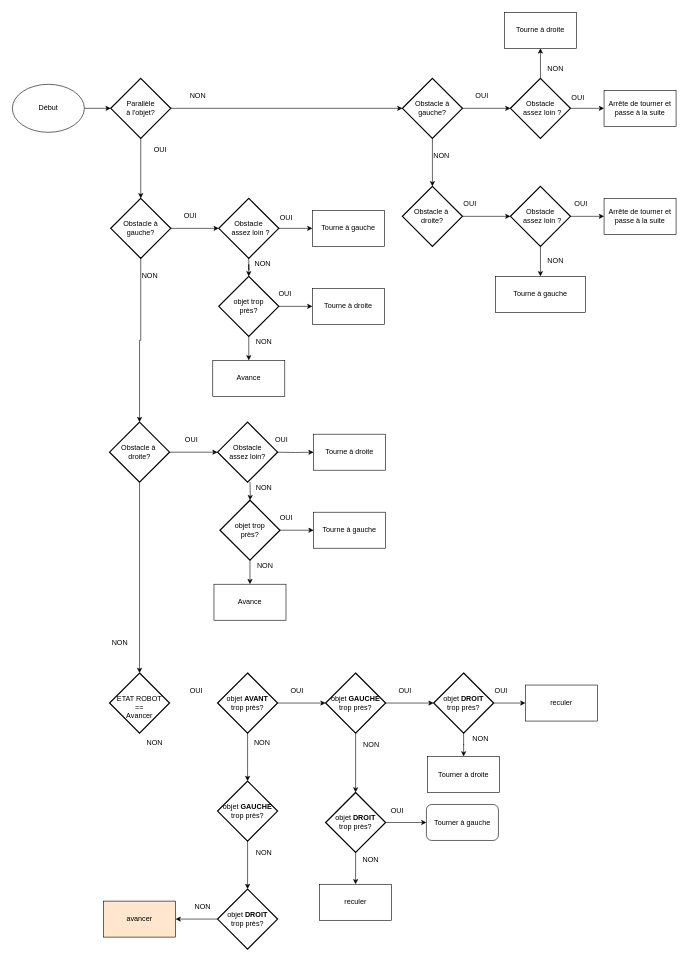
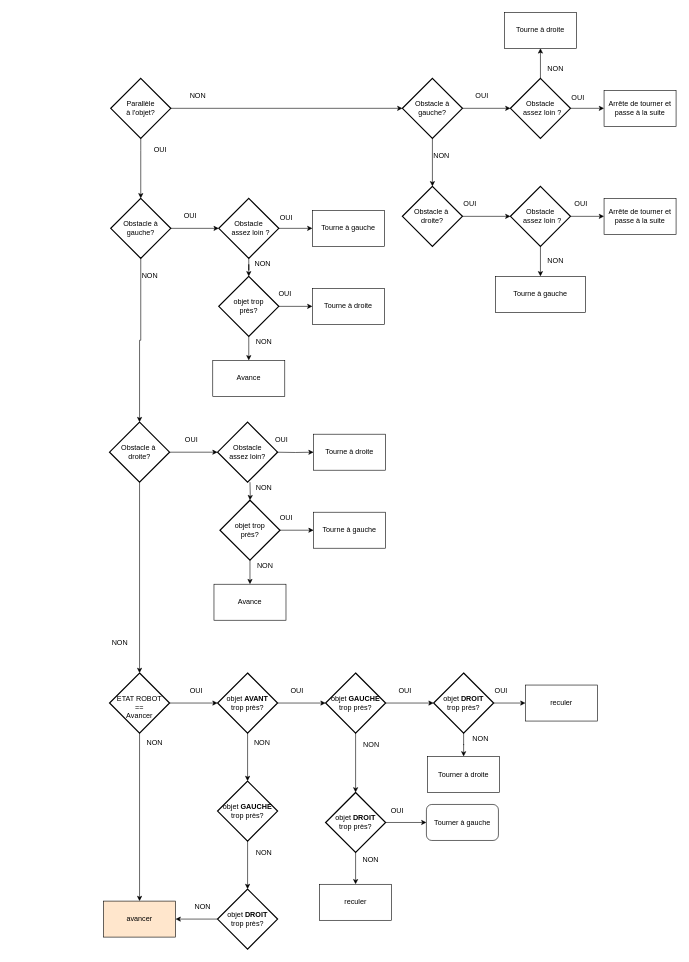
(48, 108) -> none
(105, 108) -> none
none -> (212, 703)
none -> (140, 815)
